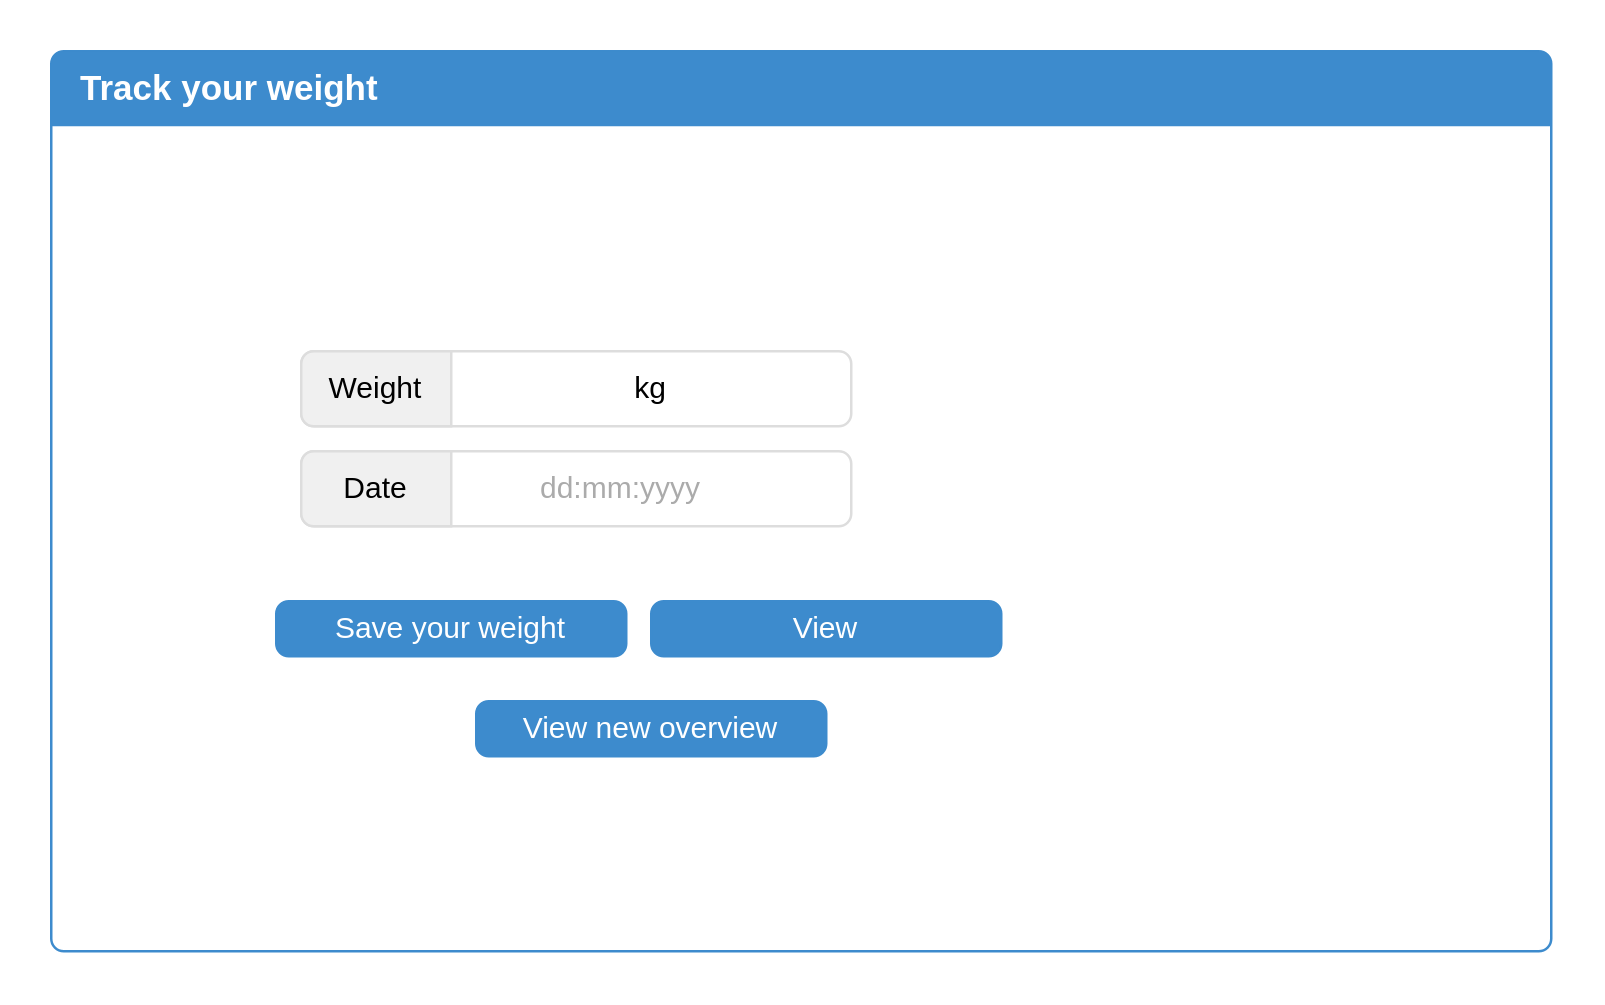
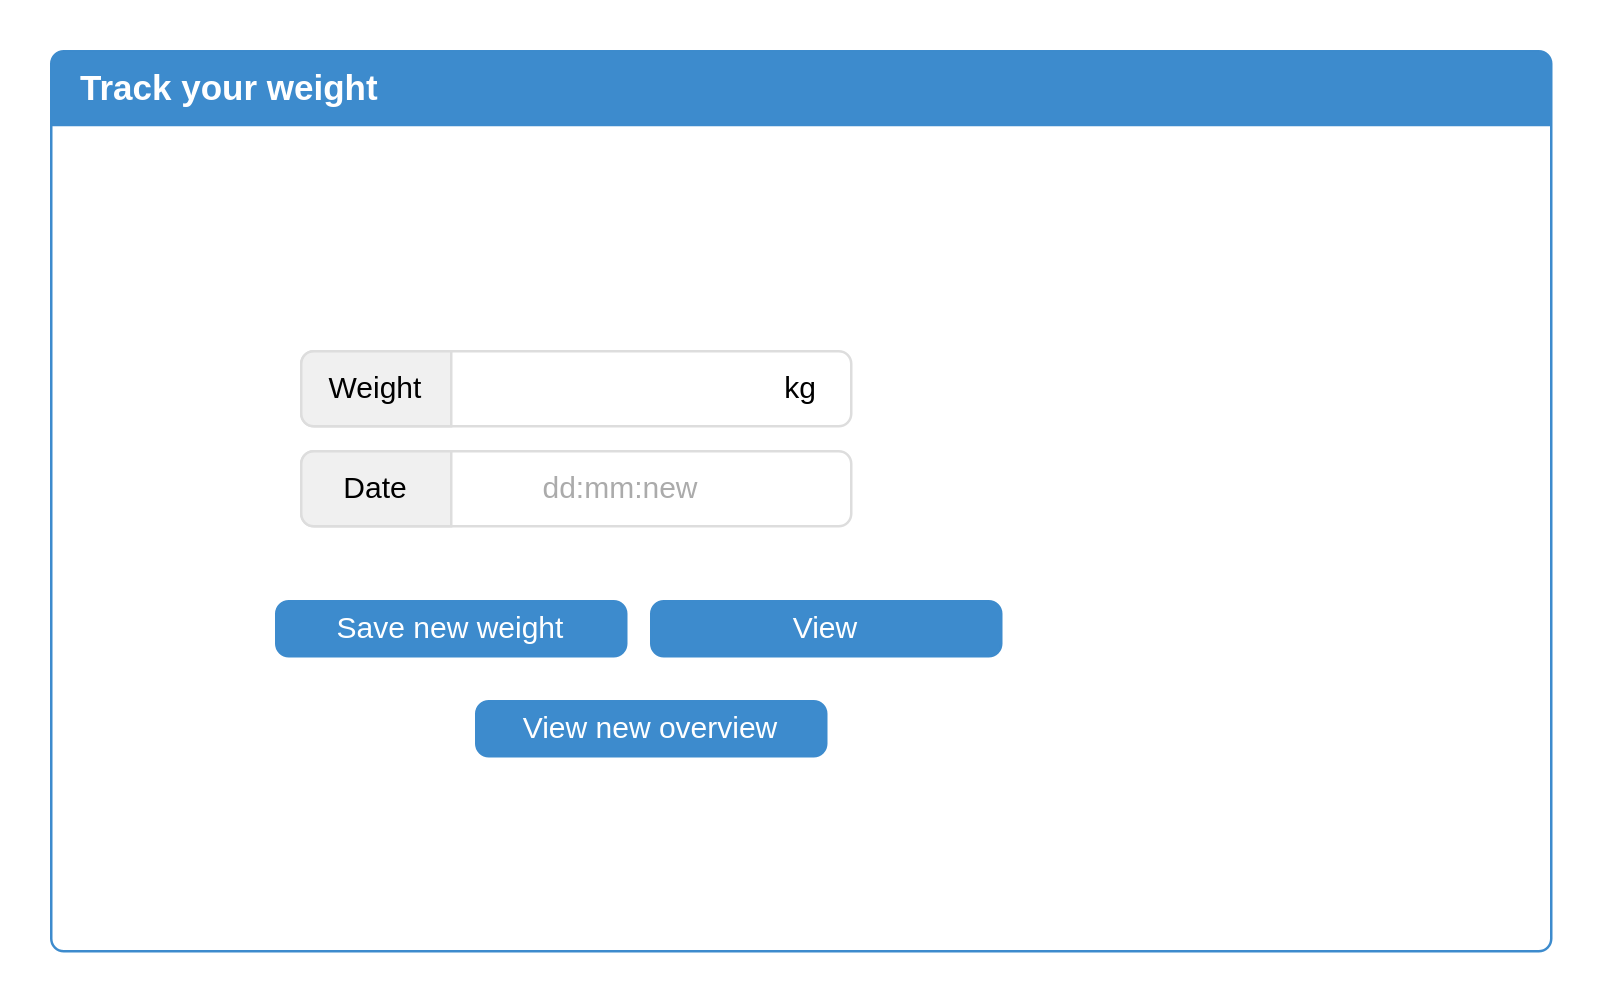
(651, 389) -> (801, 389)
(621, 489) -> (621, 489)
(451, 629) -> (451, 629)
